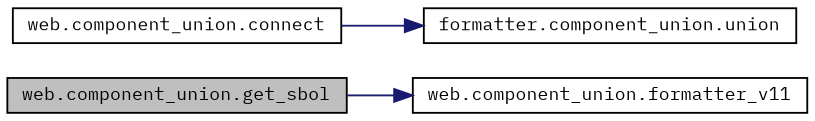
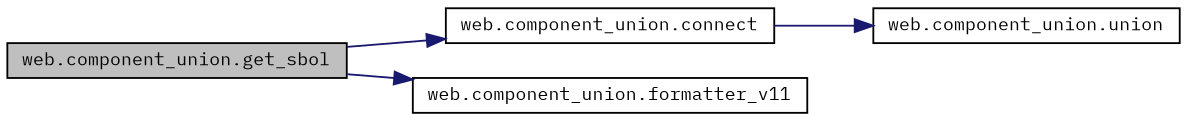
(610, 26) -> (1027, 26)
none -> (387, 44)
